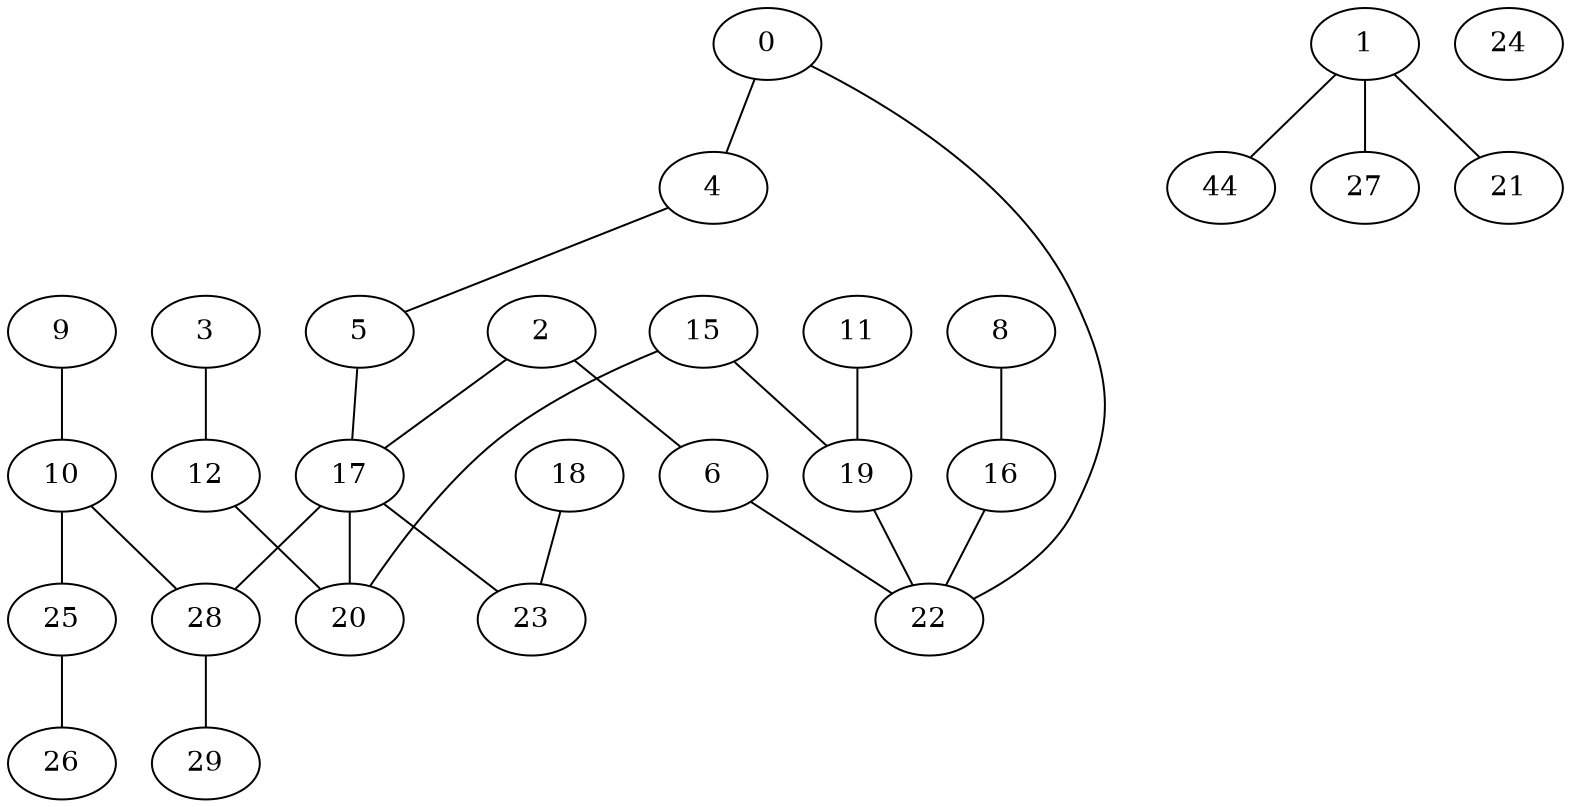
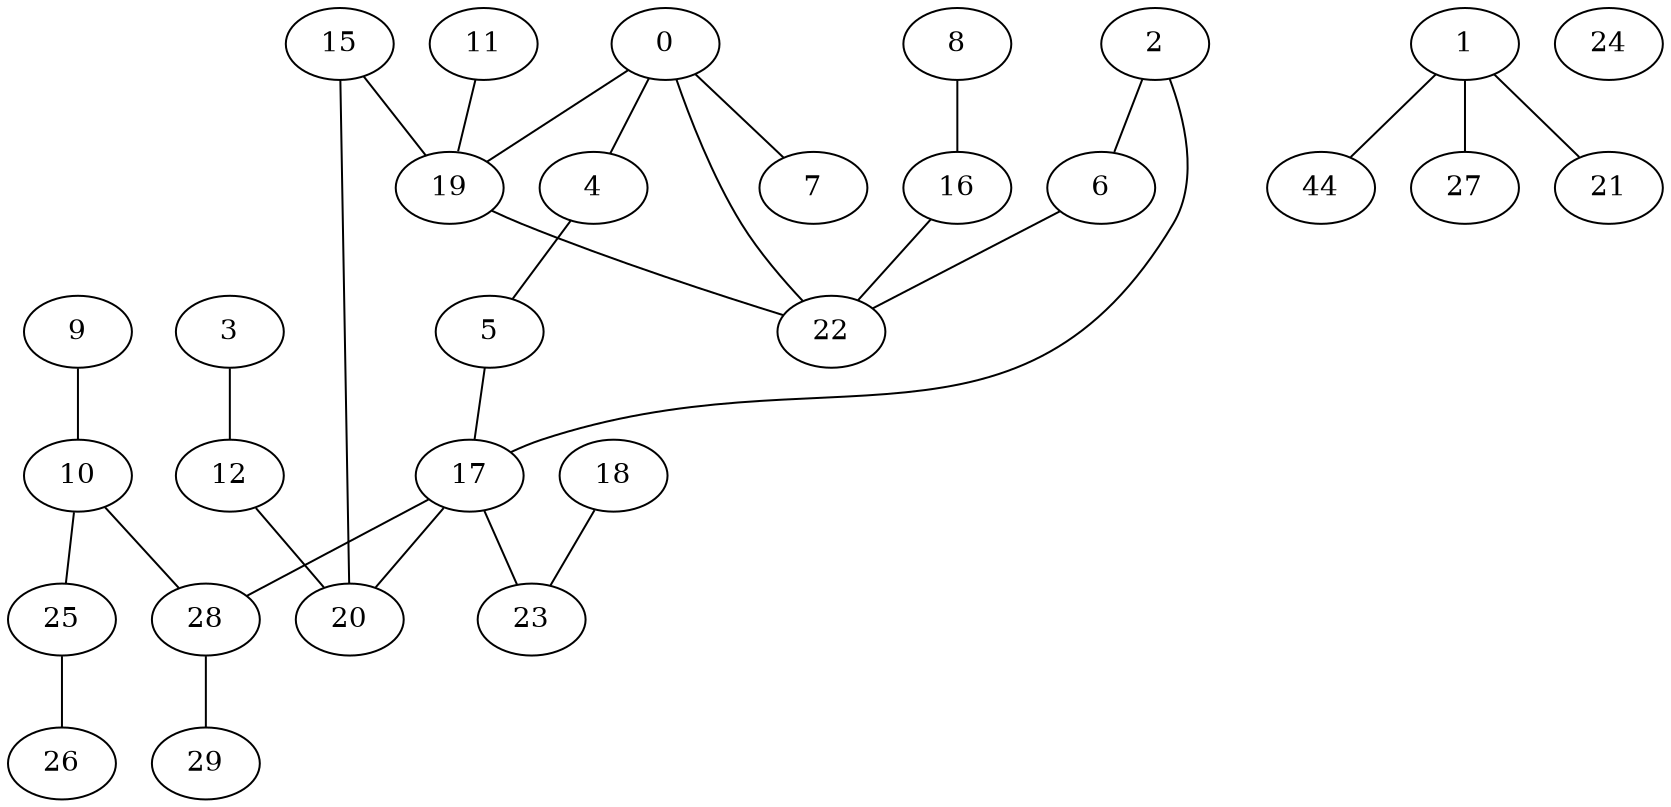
none -> (557, 116)
none -> (813, 188)
